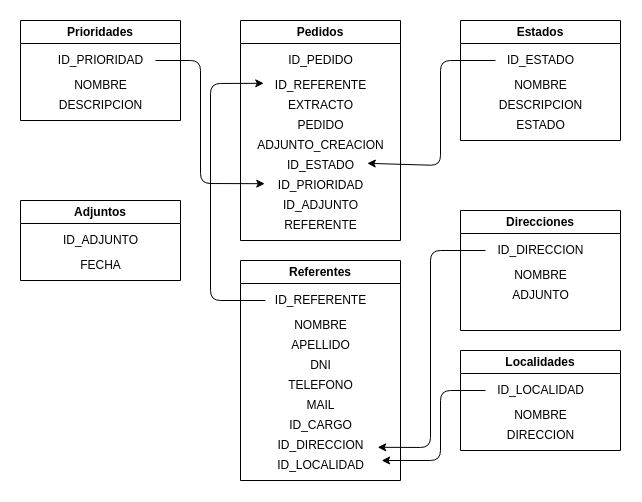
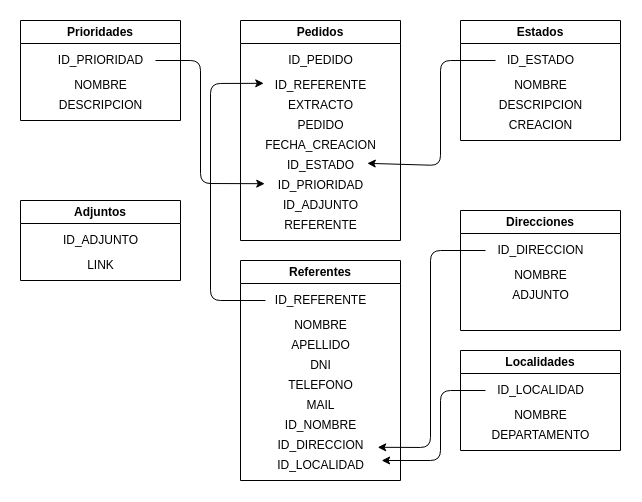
(541, 126) -> (541, 126)
(321, 146) -> (321, 146)
(101, 266) -> (101, 266)
(321, 426) -> (321, 426)
(541, 436) -> (541, 436)
